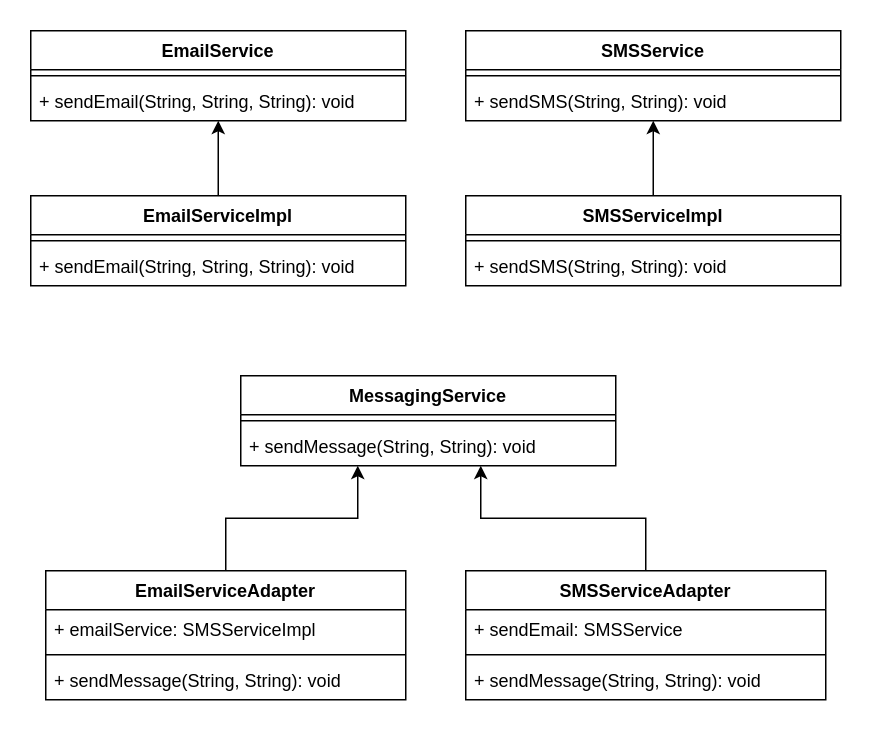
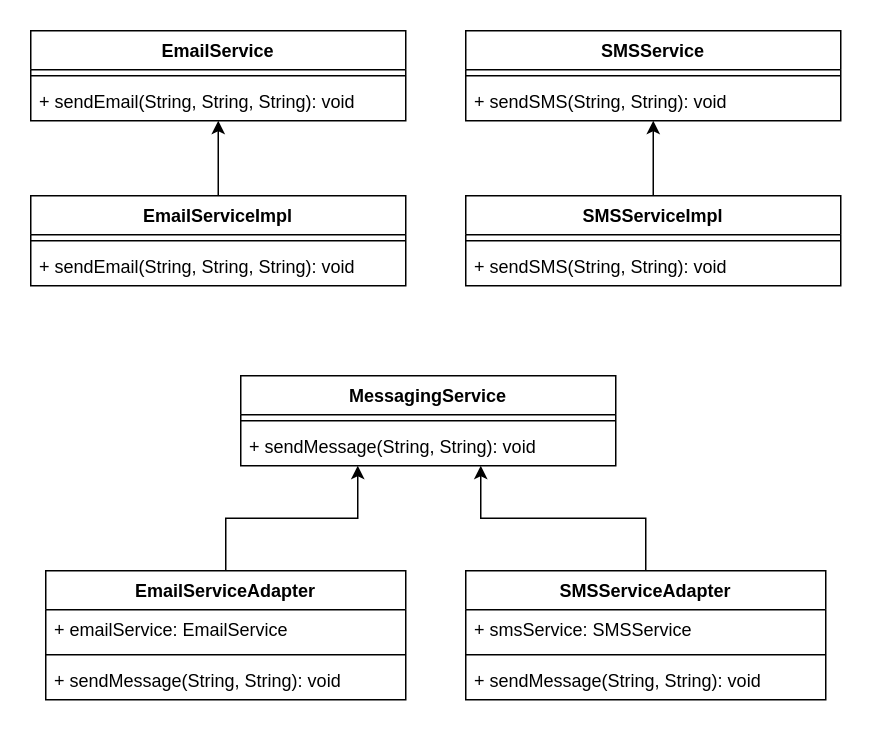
(187, 631) -> (175, 631)
(577, 631) -> (584, 631)
